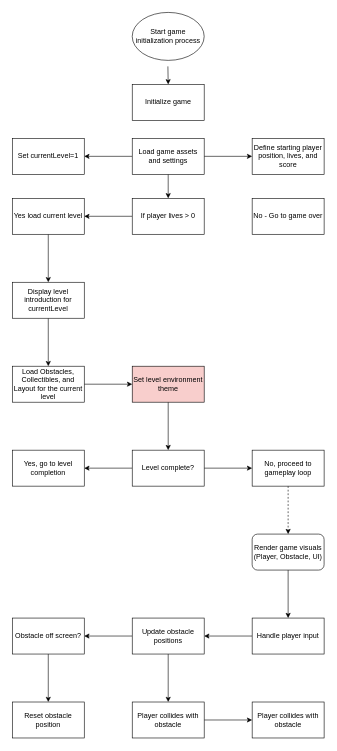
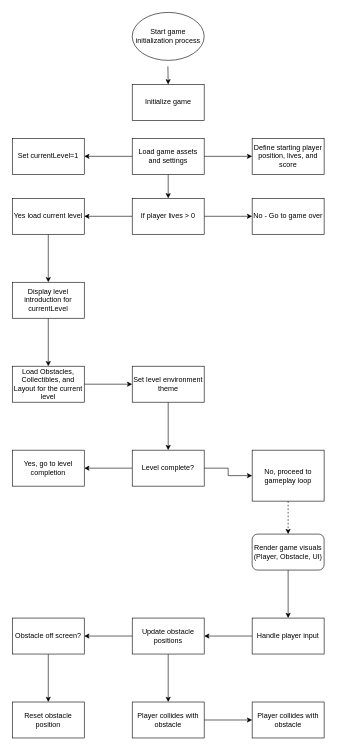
none -> (246, 216)
(168, 384) -> (168, 384)
(288, 468) -> (288, 476)
